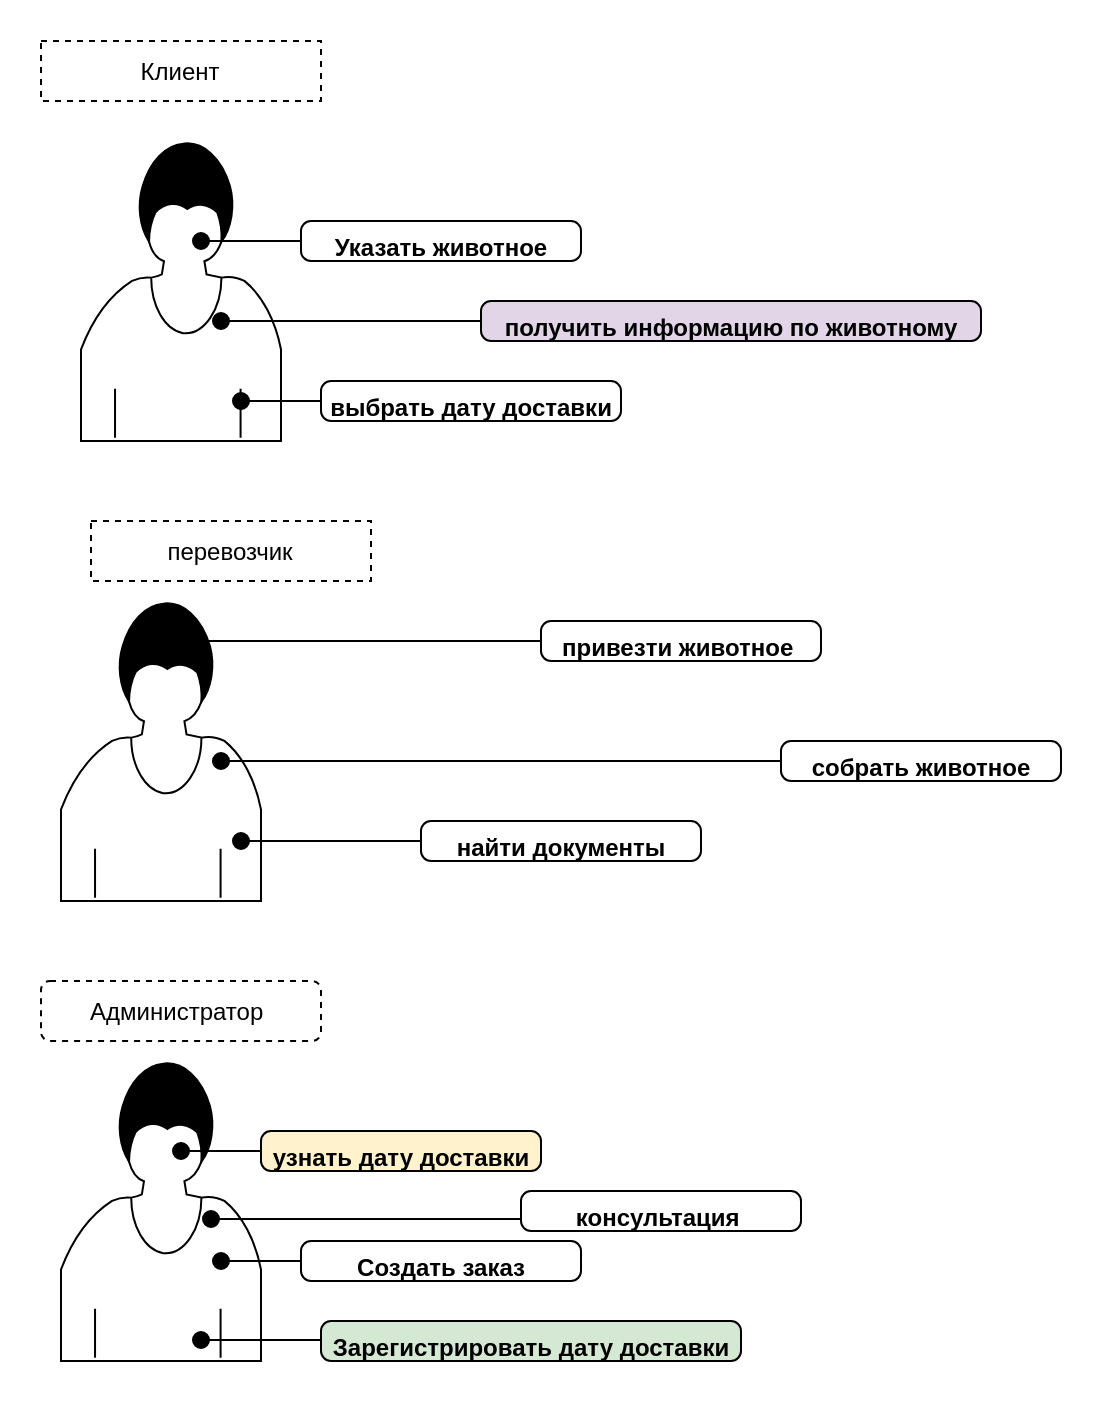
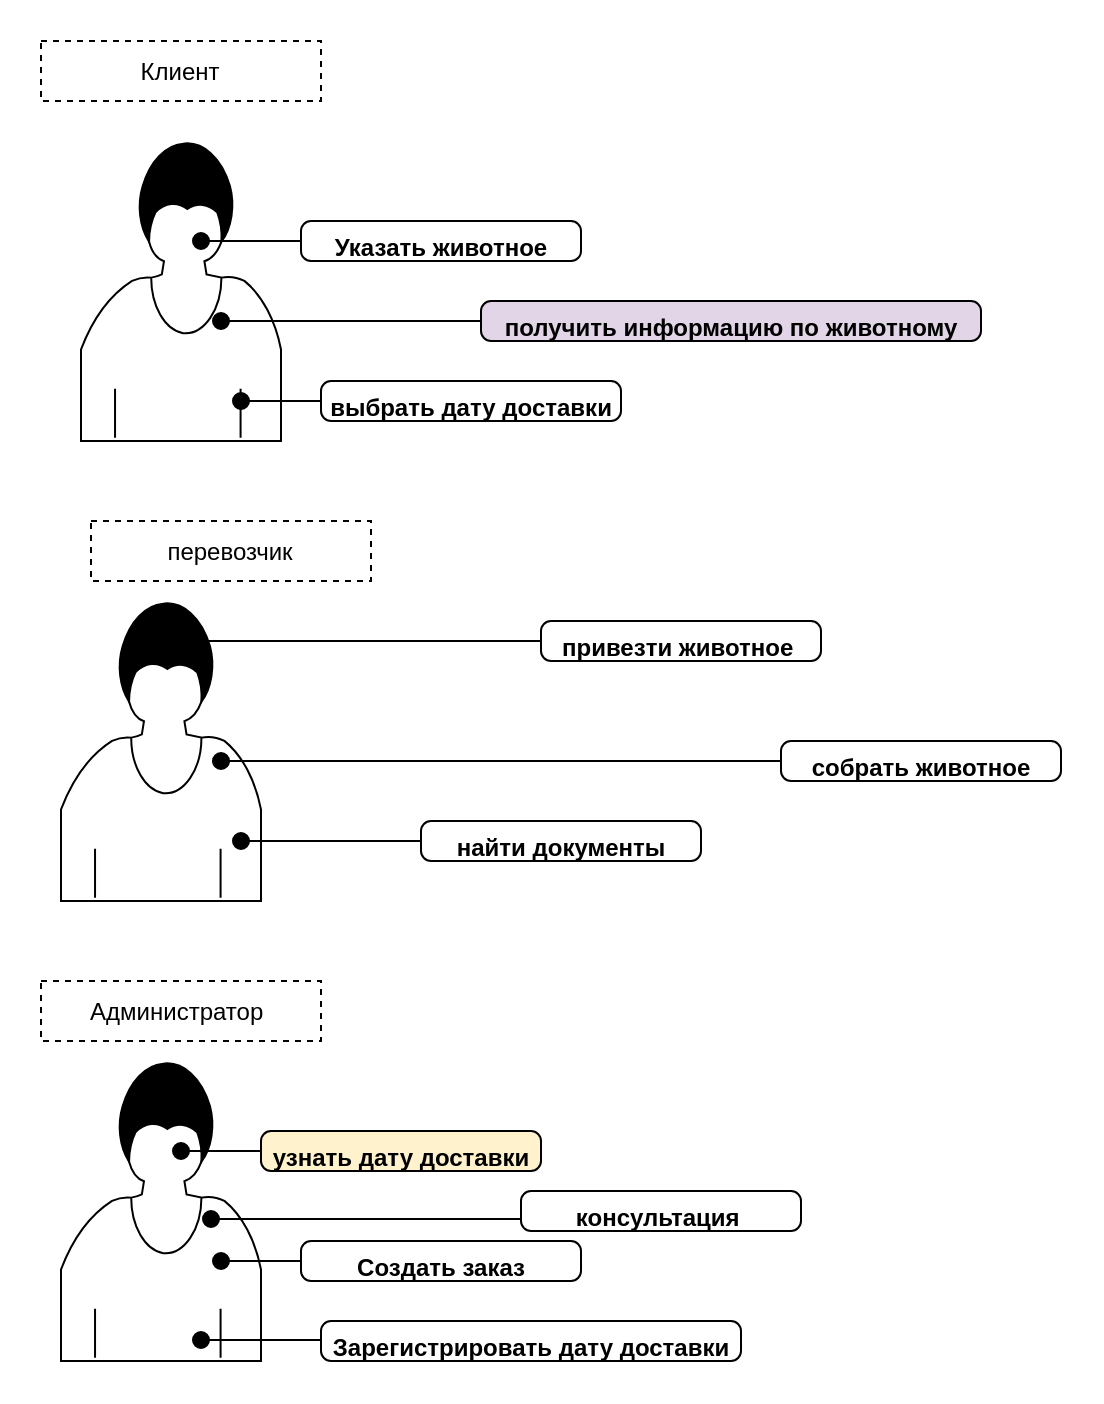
(181, 1011) -> (181, 1011)
(531, 1341) -> (531, 1341)
